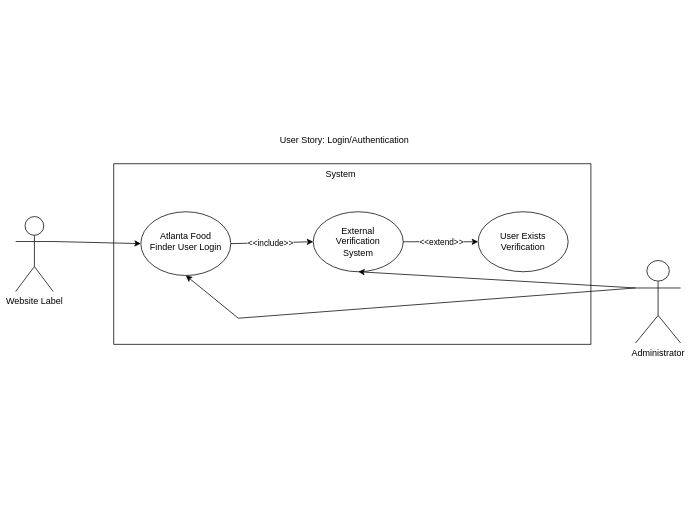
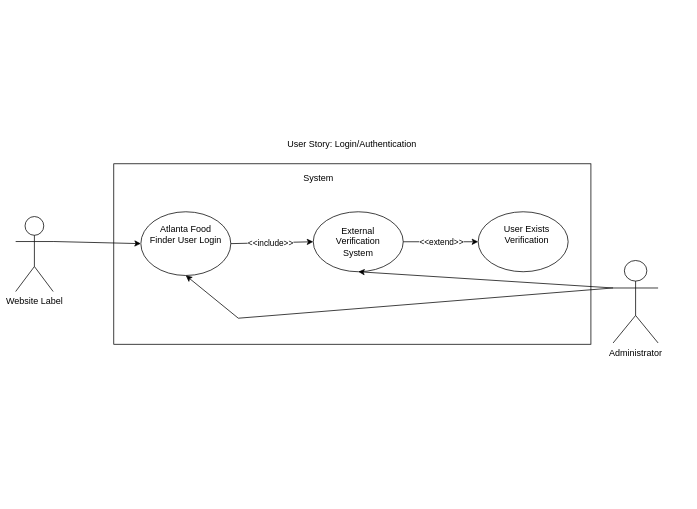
(345, 141) -> (352, 144)
(341, 174) -> (318, 178)
(186, 242) -> (186, 234)
(523, 242) -> (527, 234)
(658, 302) -> (636, 302)
